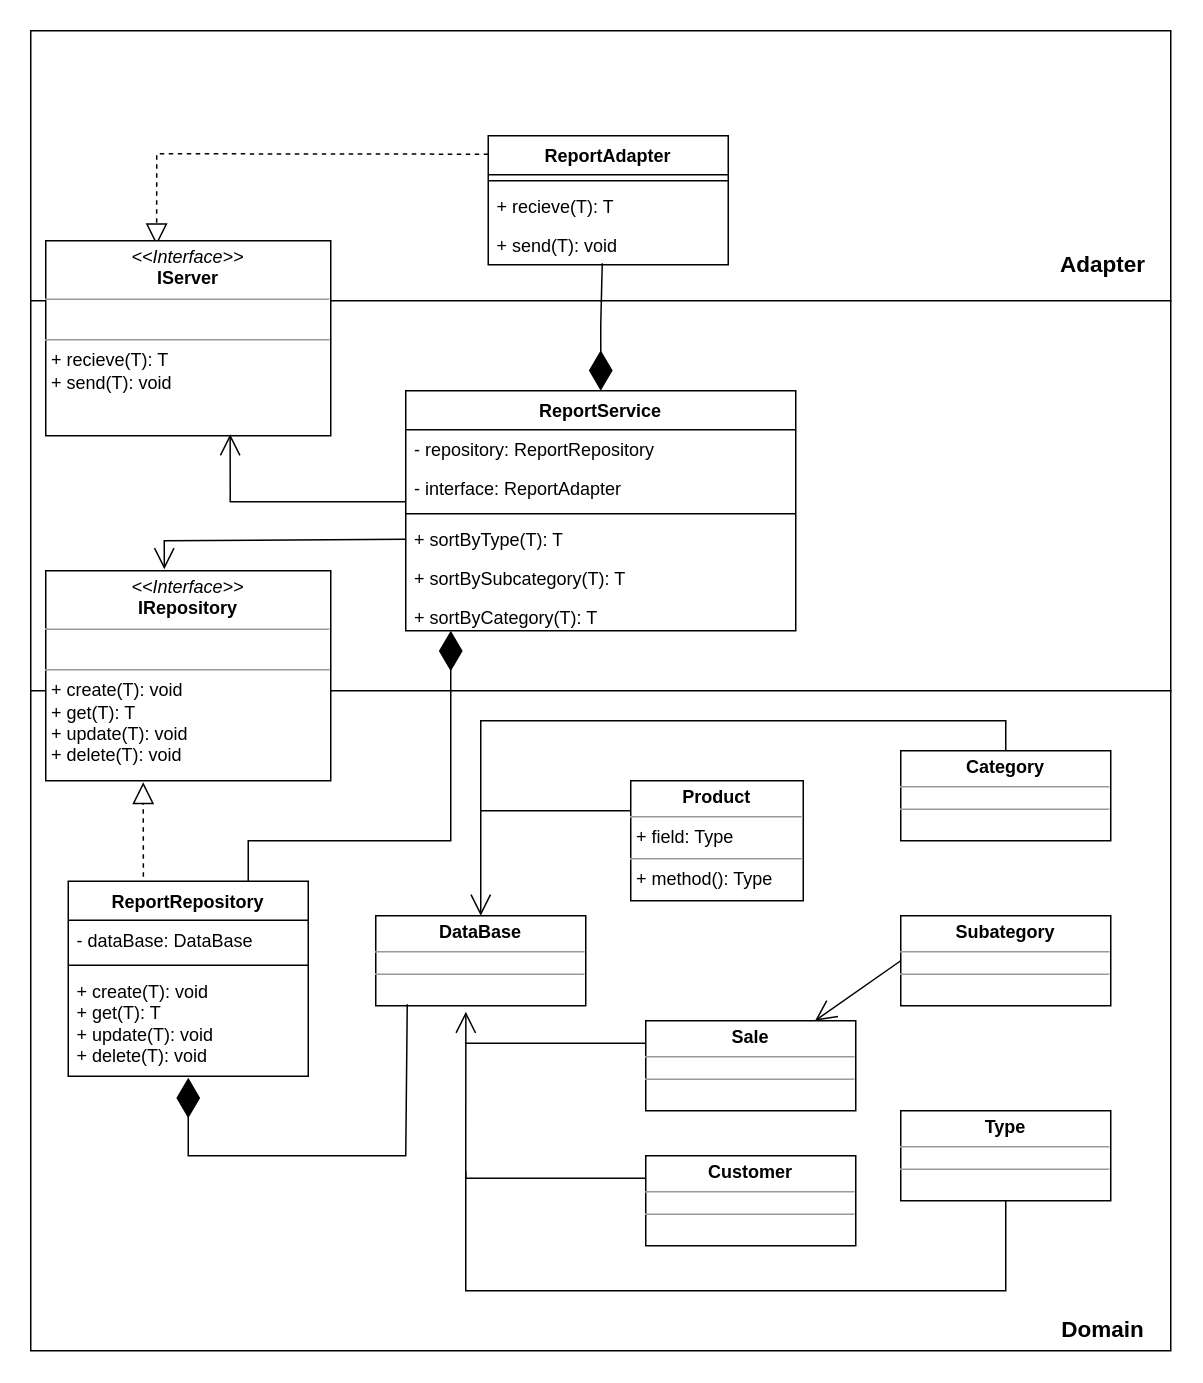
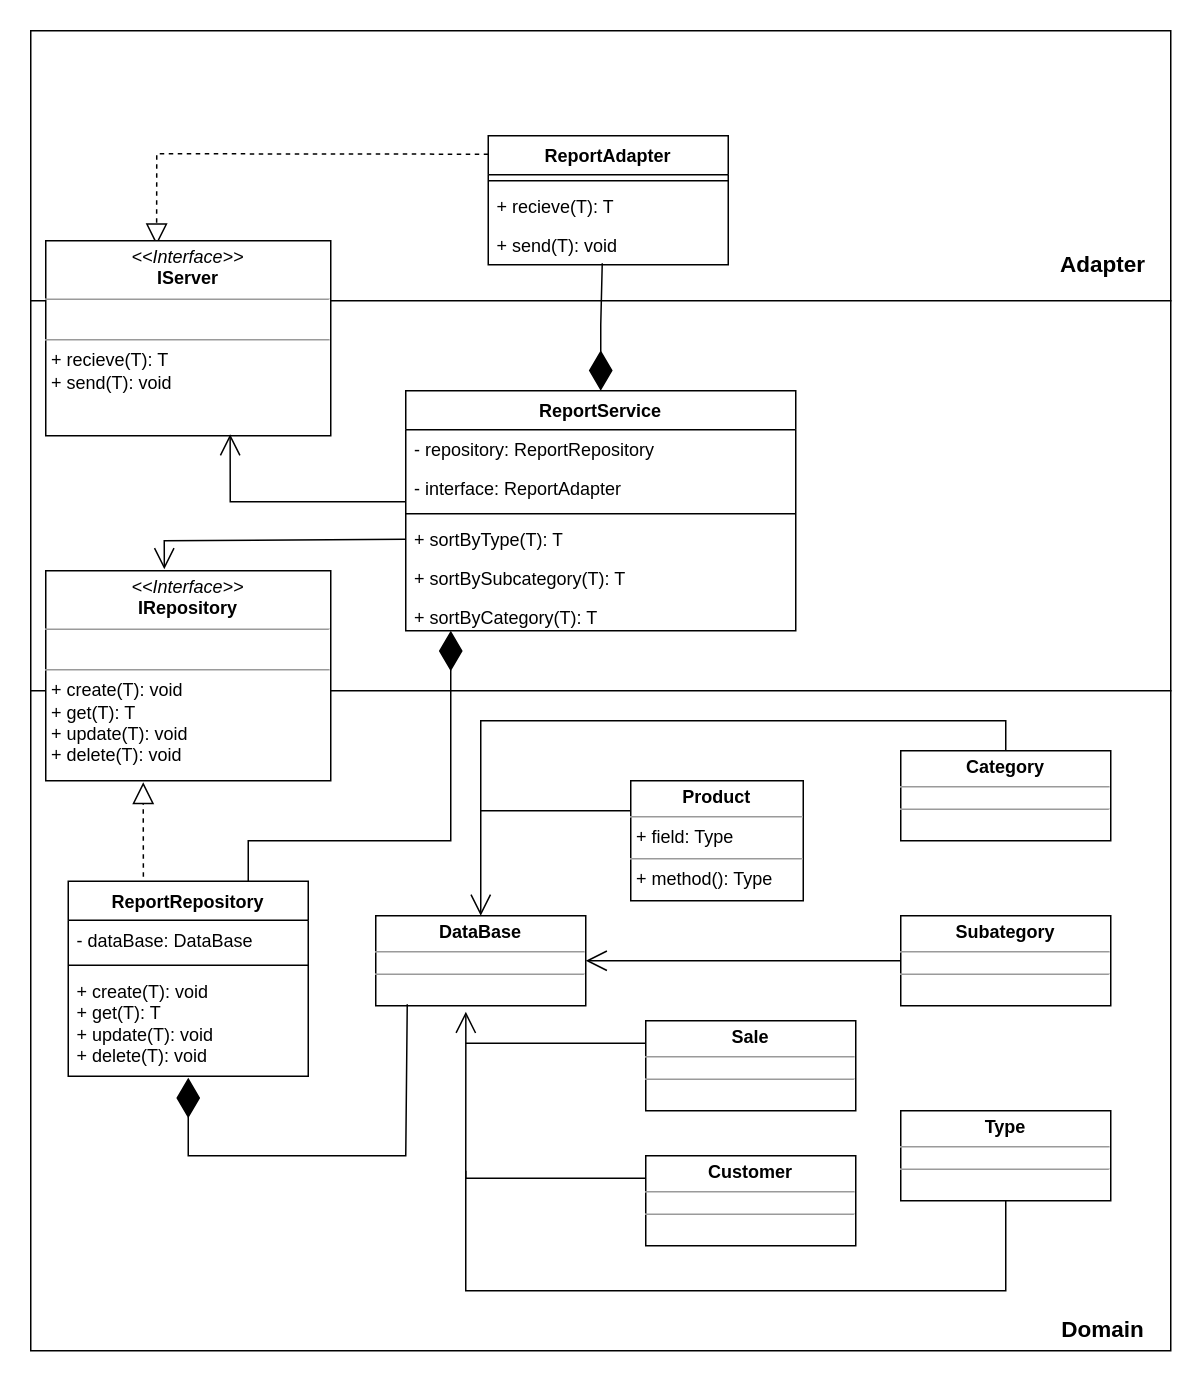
(860, 990) -> (745, 961)
